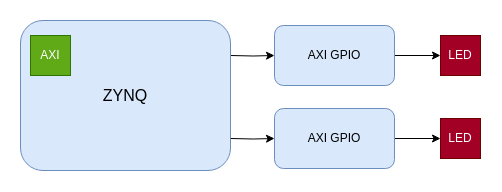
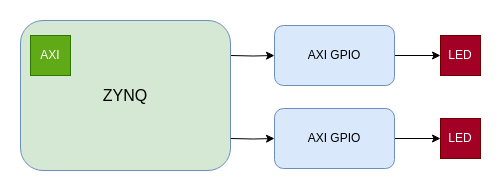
(126, 96) -> (126, 96)
